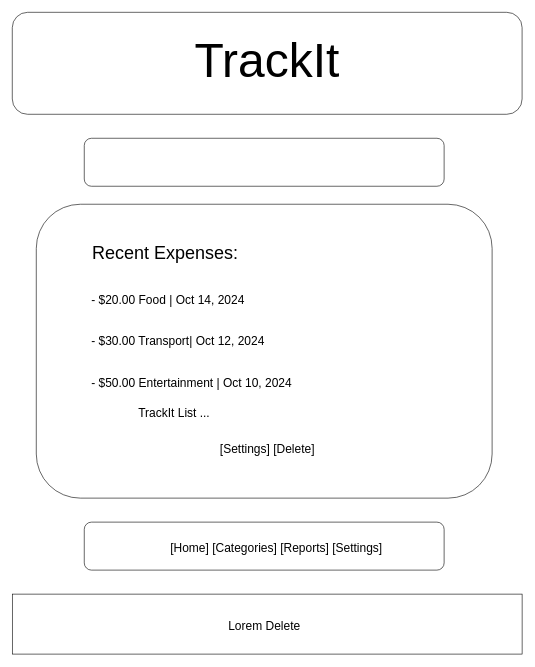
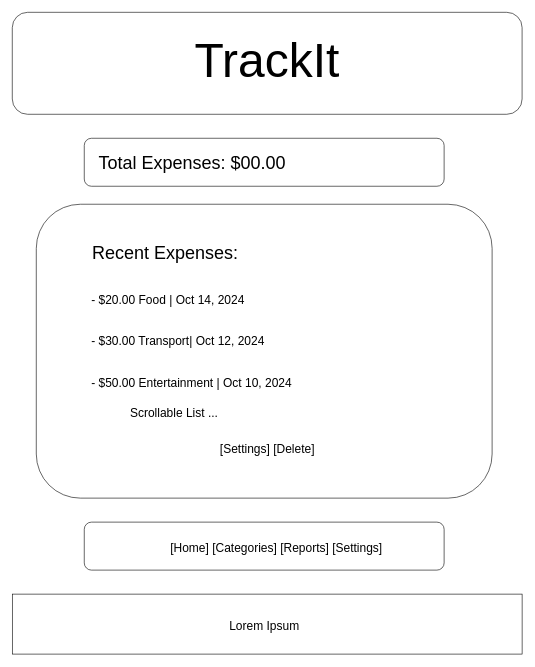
none -> (192, 162)
(174, 411) -> (174, 411)
(265, 624) -> (265, 624)
